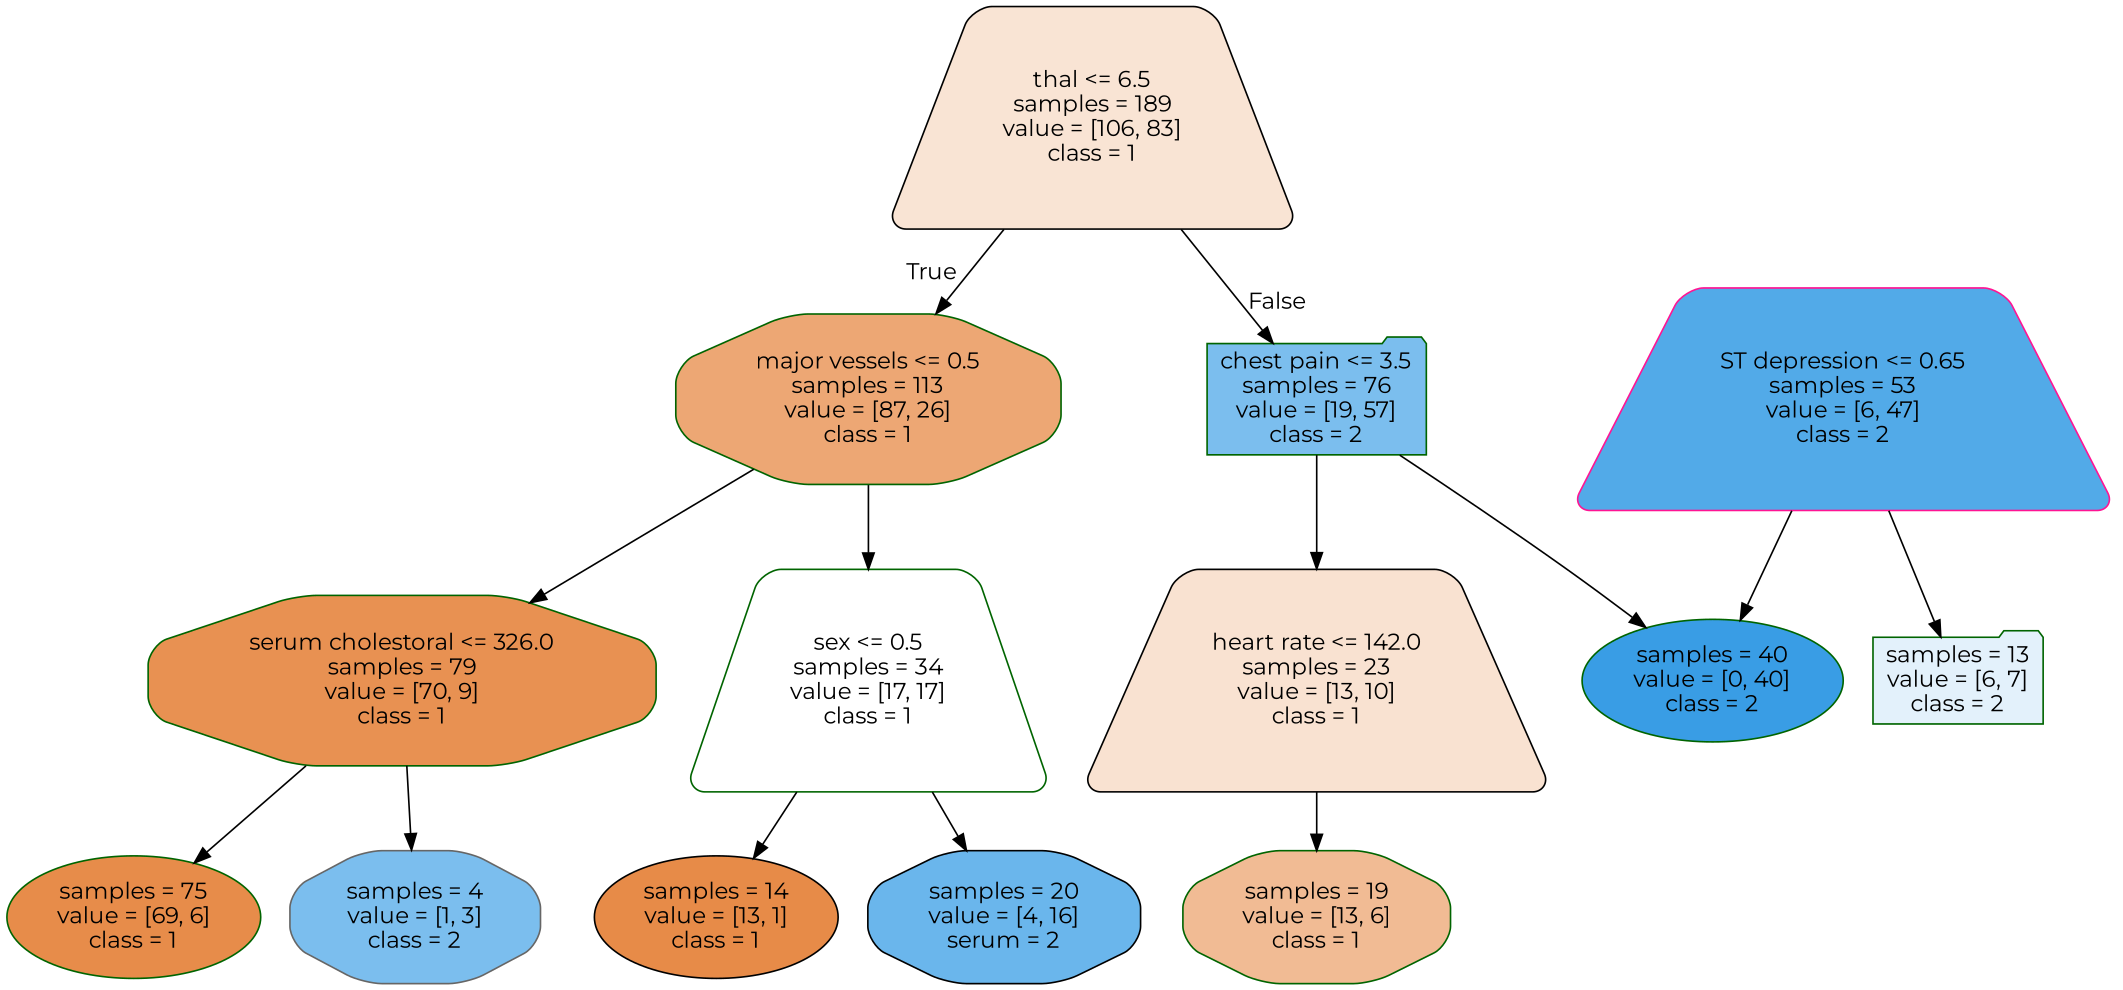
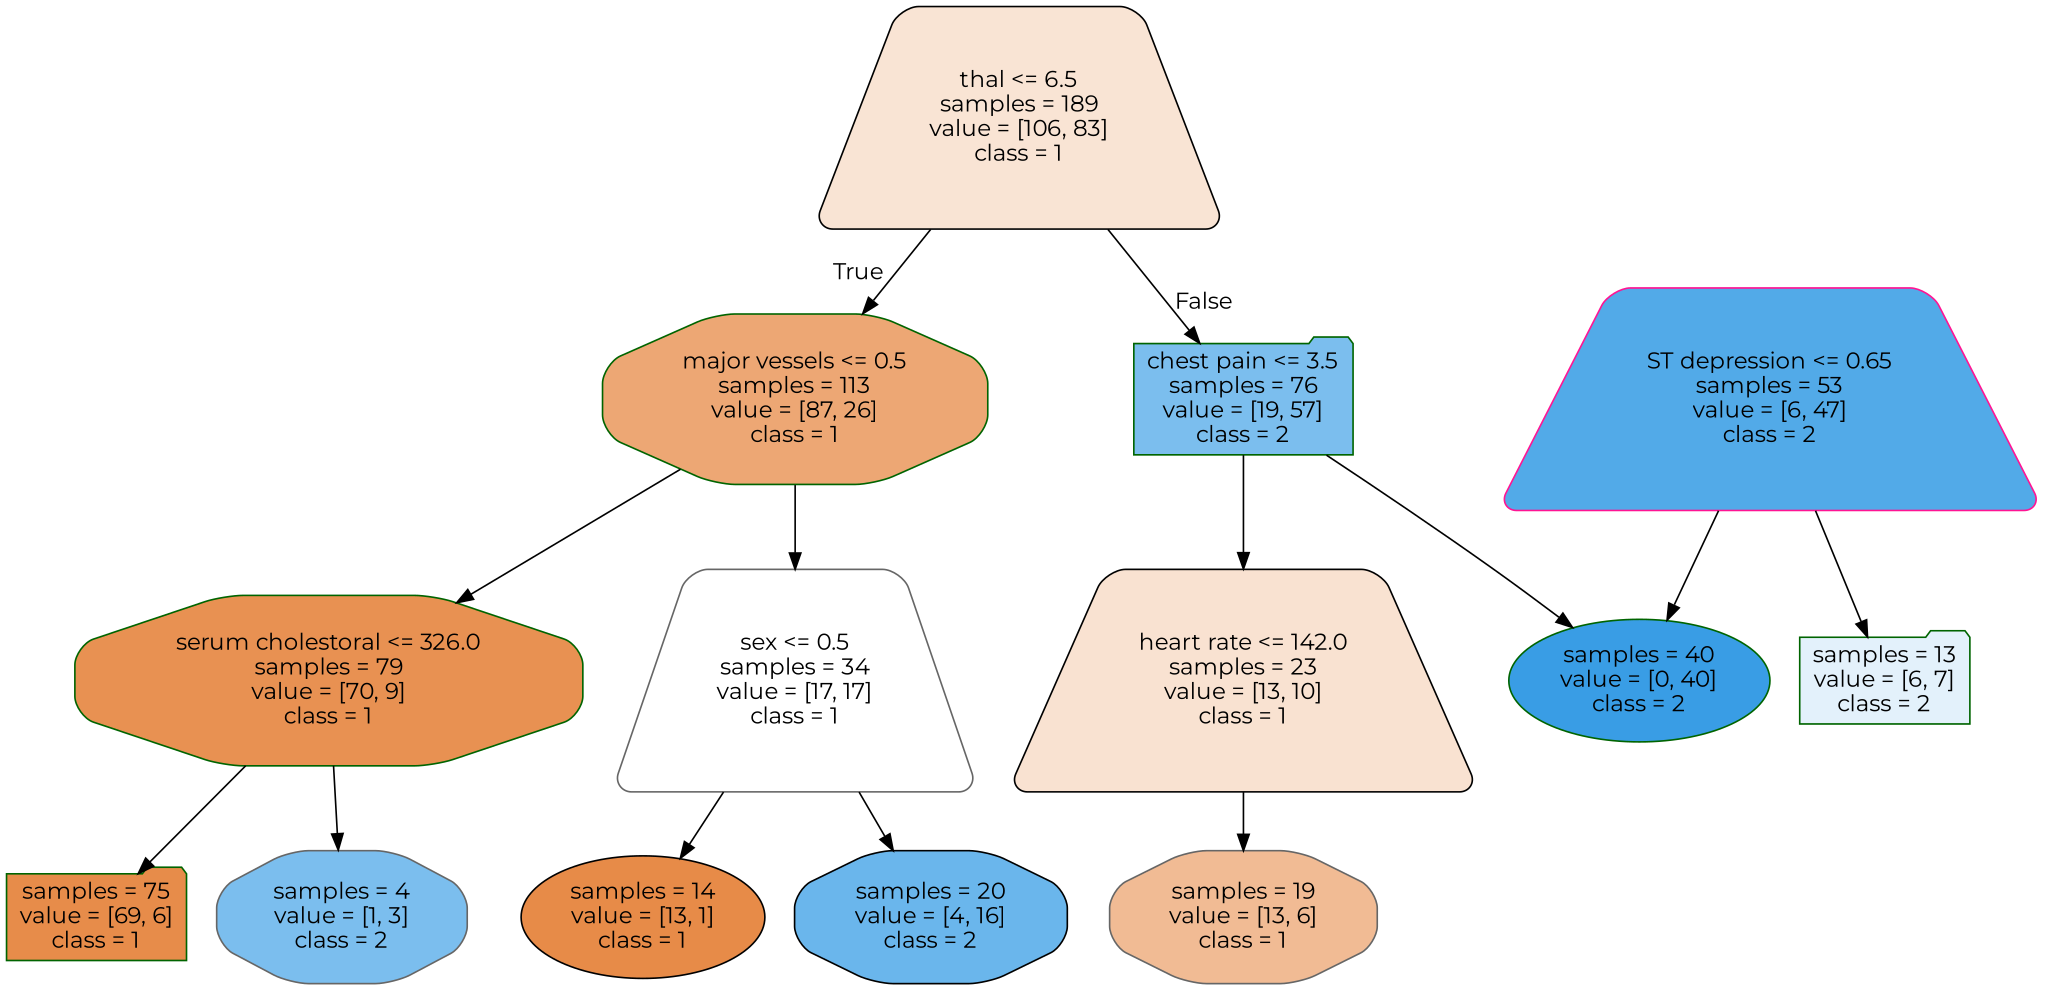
(868, 681) -> (795, 681)
(134, 917) -> (97, 917)
(1004, 917) -> (931, 917)
(1317, 917) -> (1243, 917)
